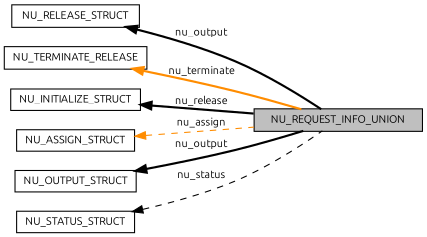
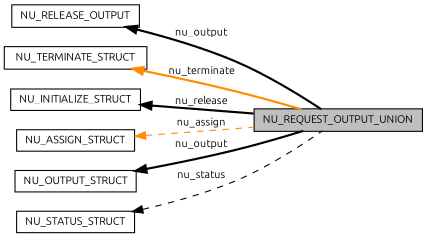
(76, 16) -> (76, 16)
(76, 58) -> (76, 58)
(338, 120) -> (338, 120)
